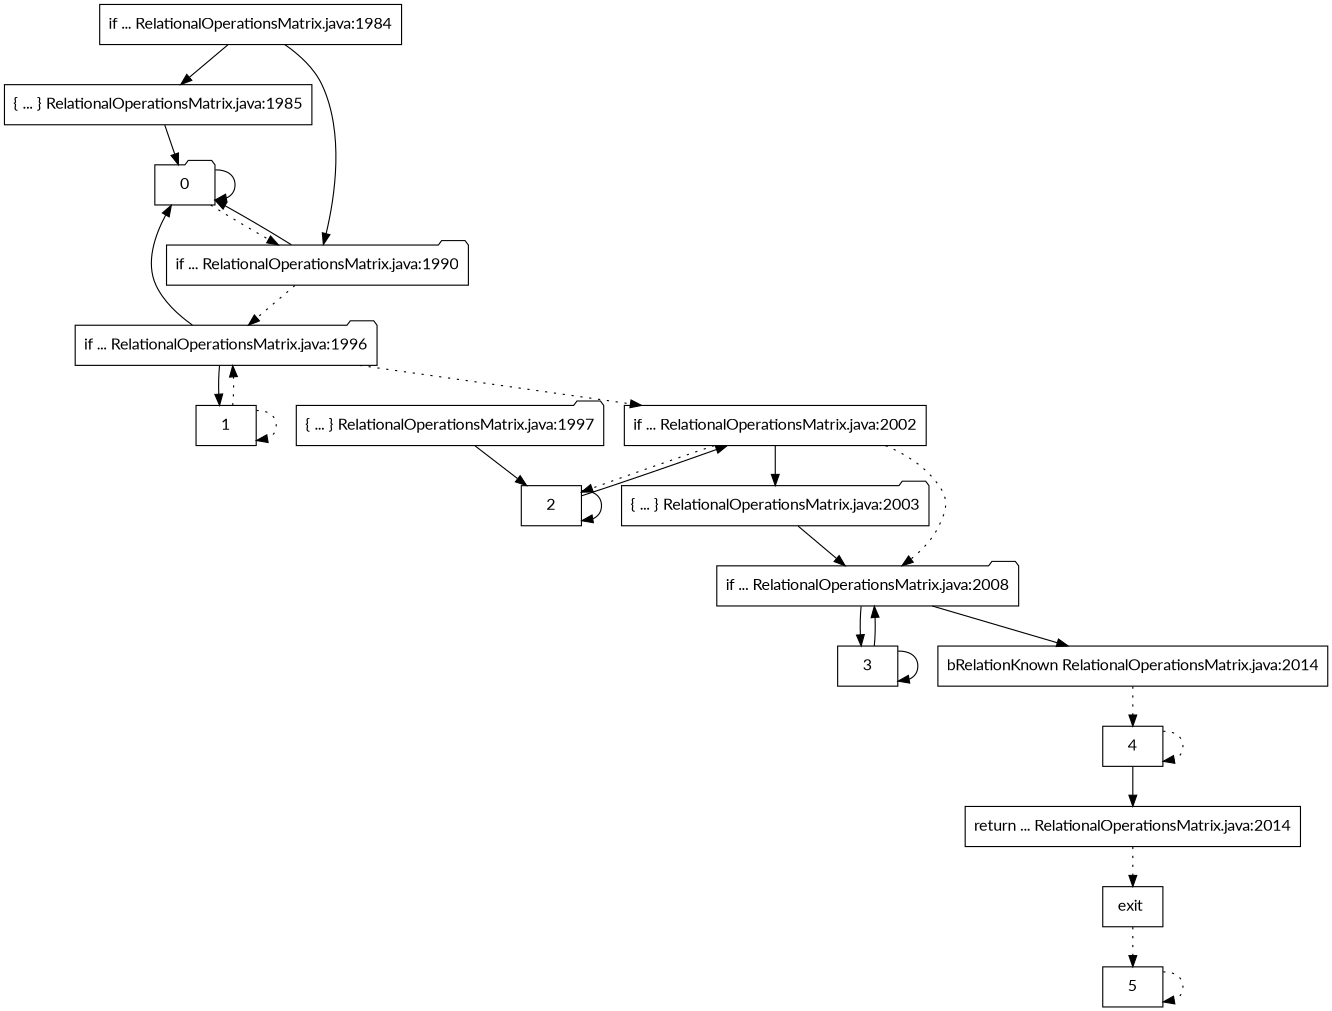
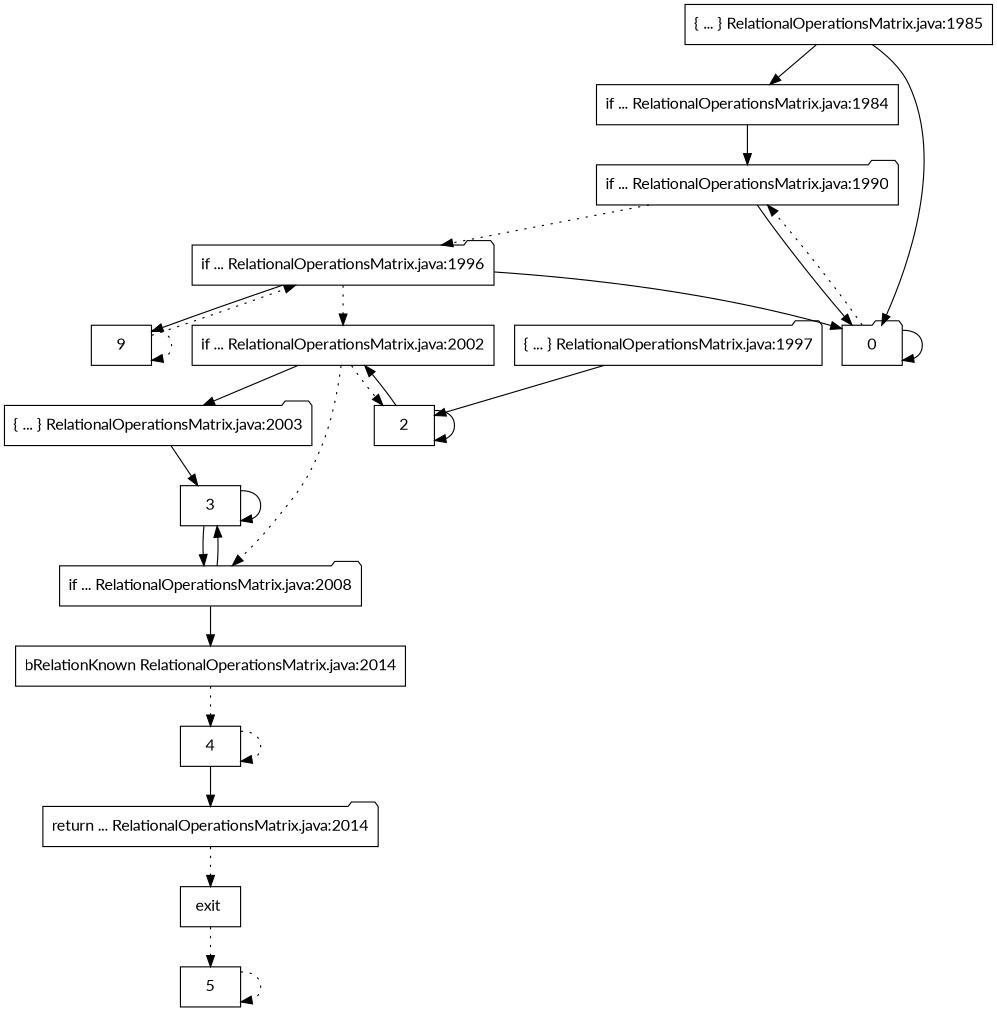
(209, 61) -> (797, 61)
(226, 426) -> (121, 345)
(817, 542) -> (181, 461)
(1133, 827) -> (211, 827)
